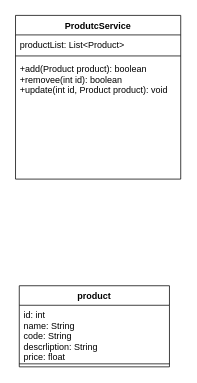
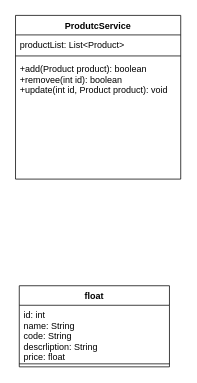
(94, 296) -> (94, 296)
